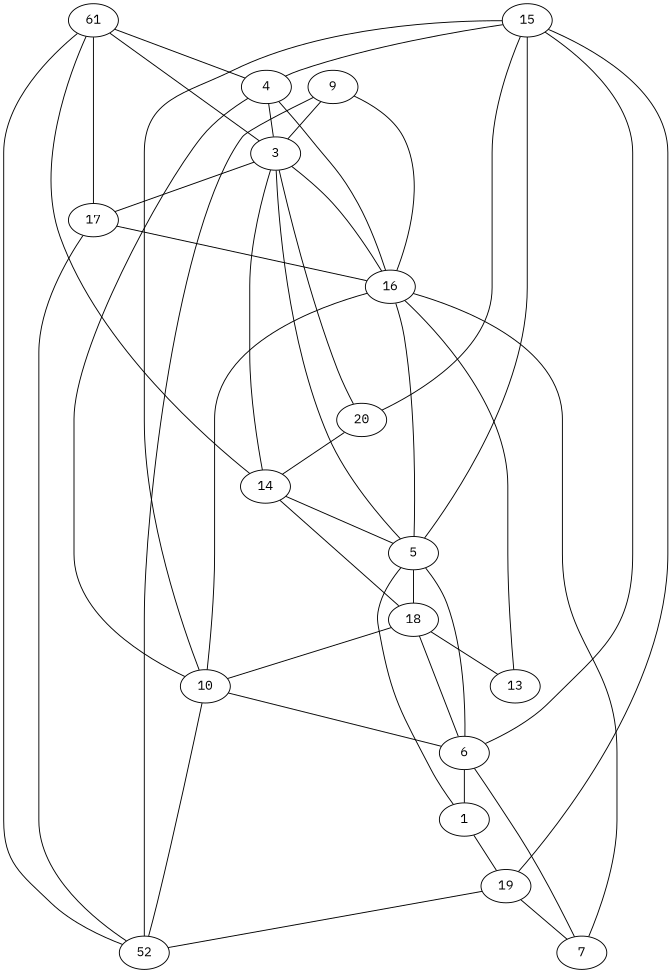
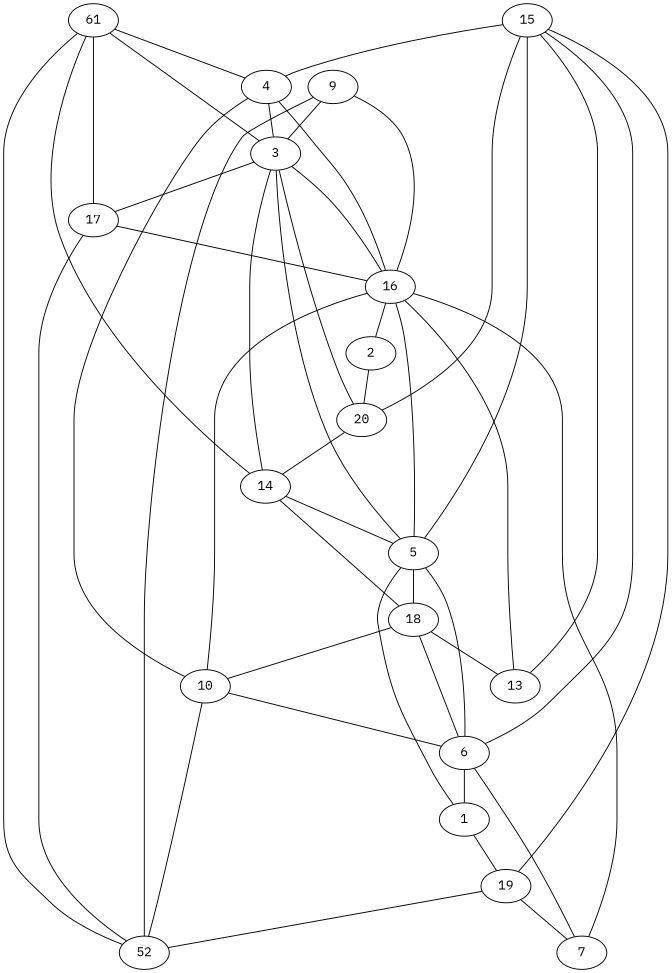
(144, 212) -> (598, 357)
none -> (371, 353)
